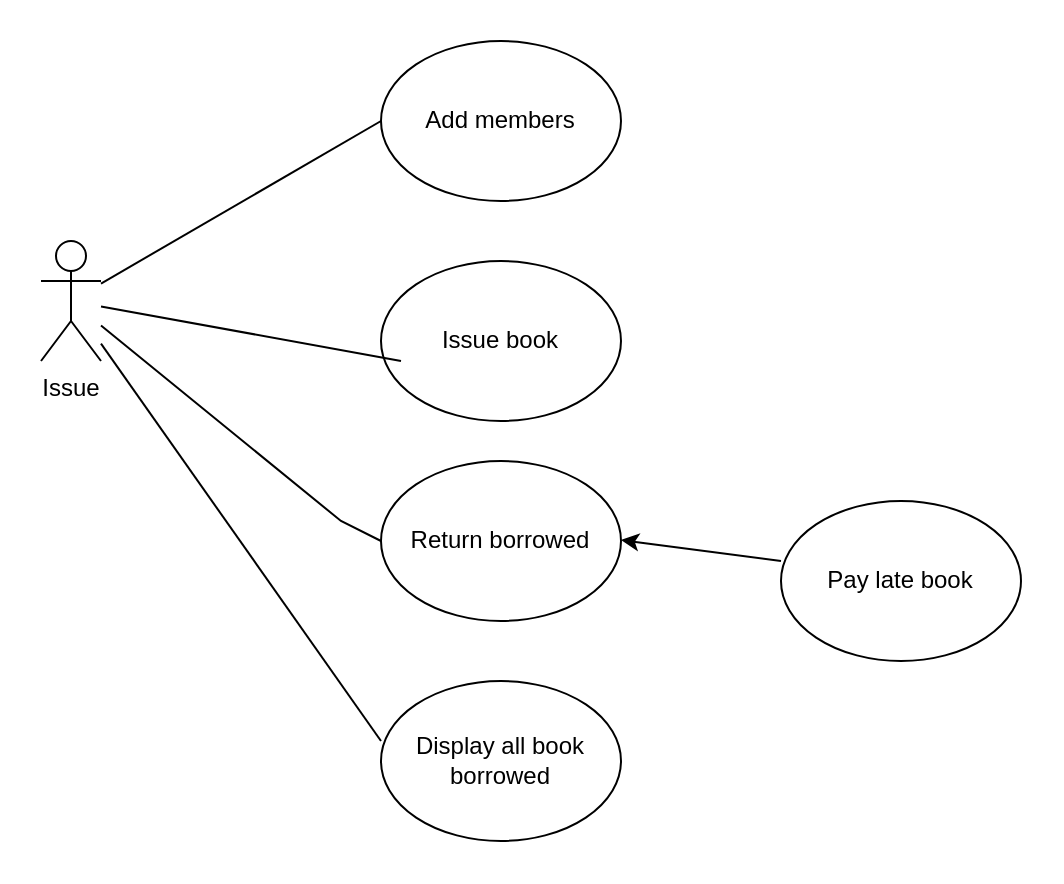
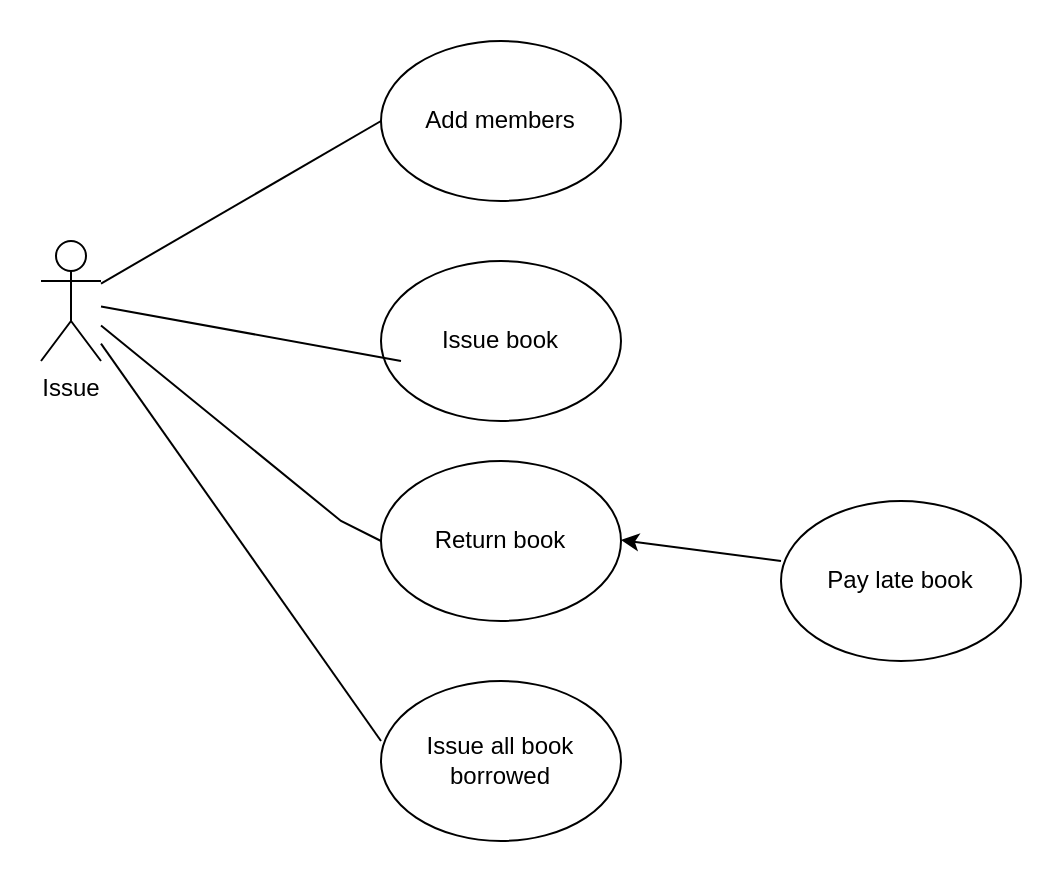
(501, 541) -> (501, 541)
(501, 761) -> (501, 761)
